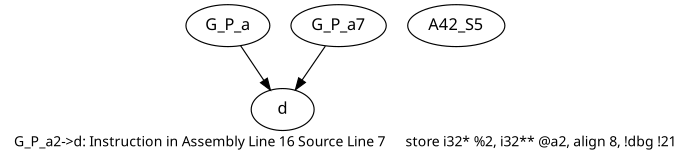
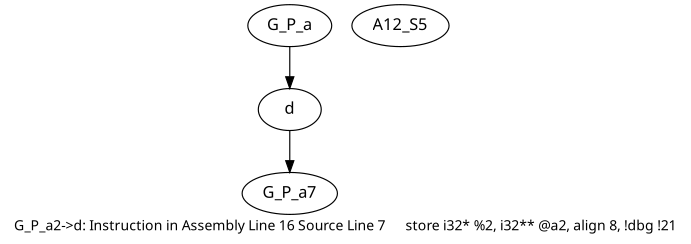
(456, 26) -> (400, 26)
(314, 63) -> (290, 146)
